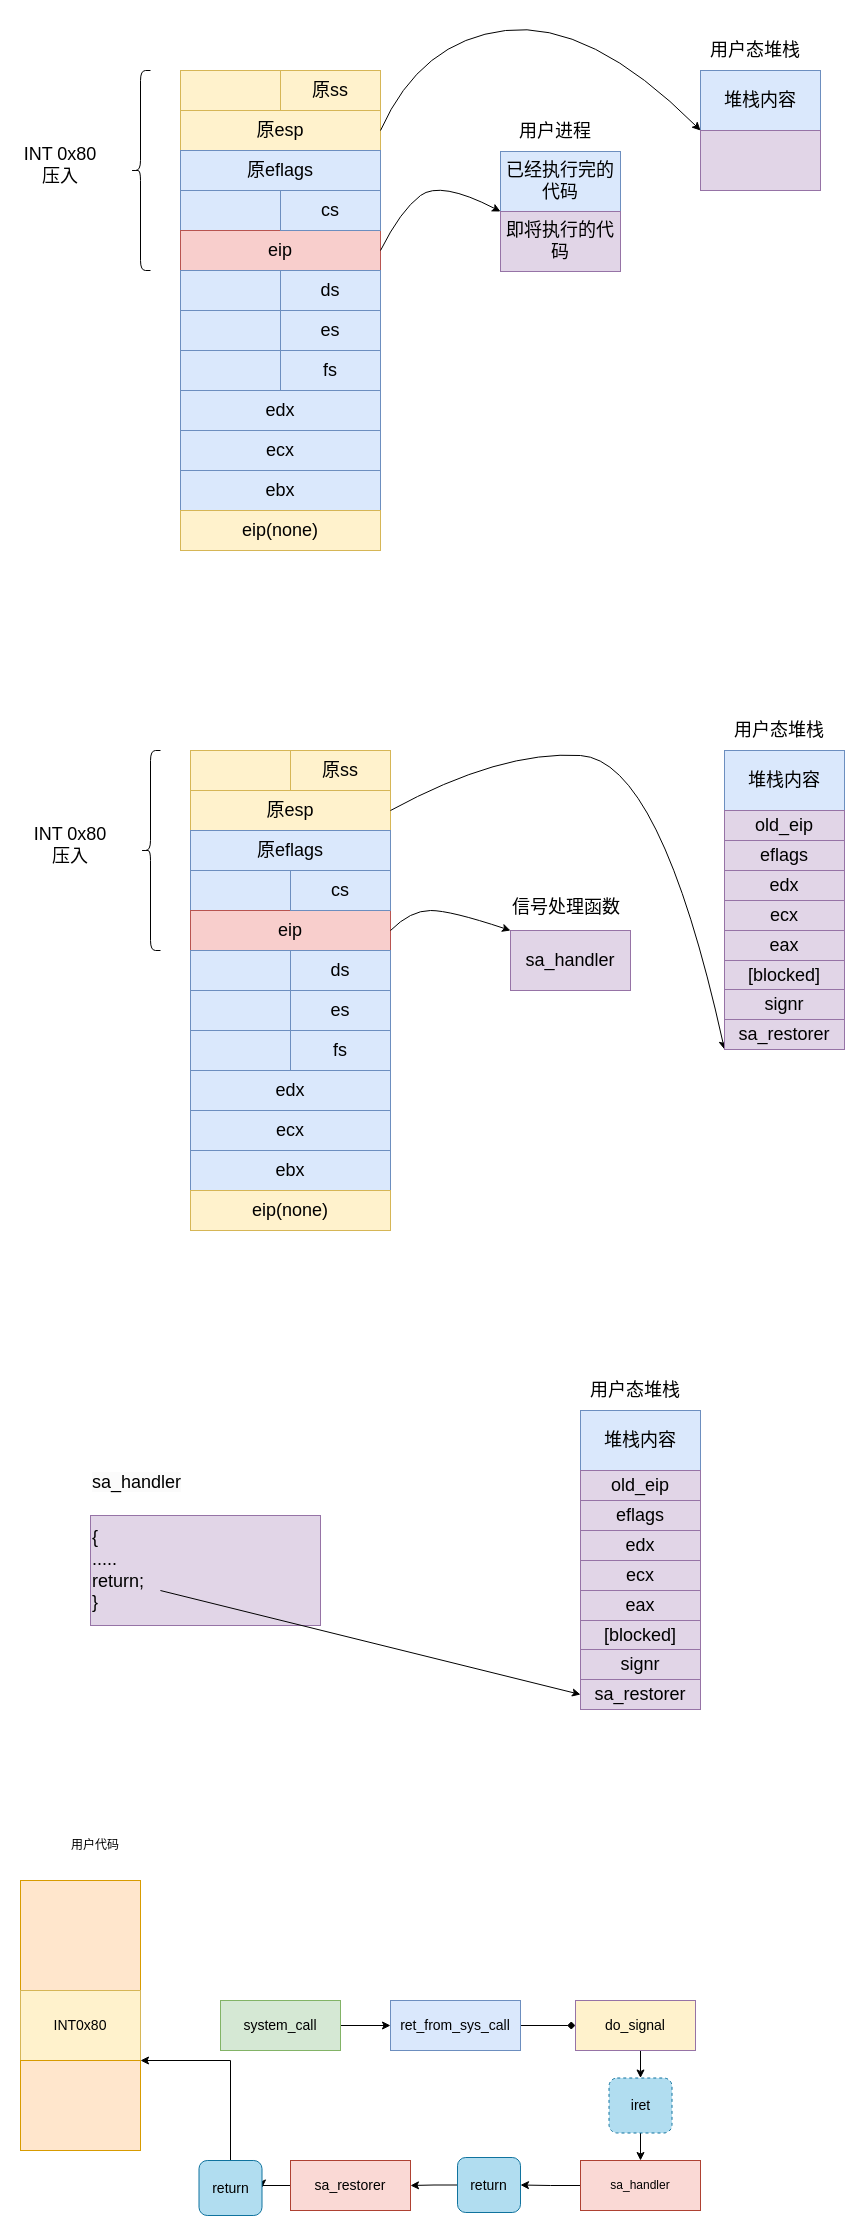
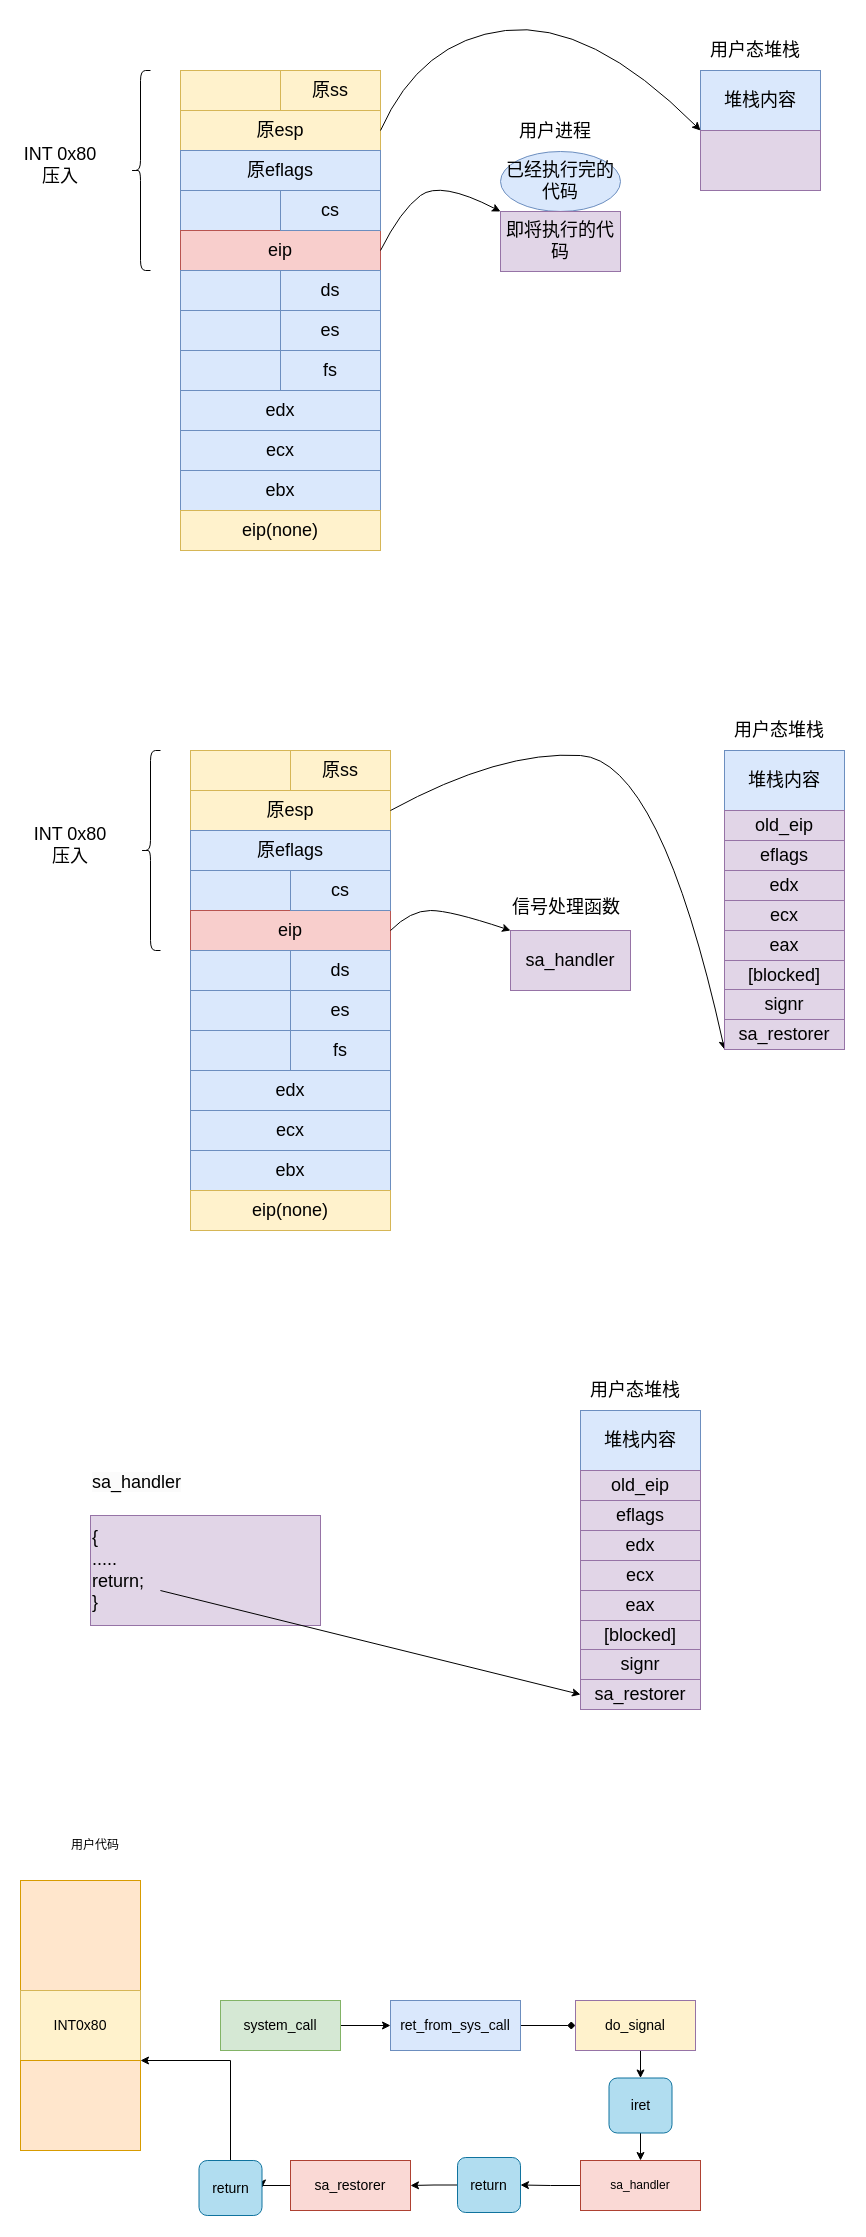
(561, 182) -> (561, 182)
(641, 2106) -> (641, 2106)
